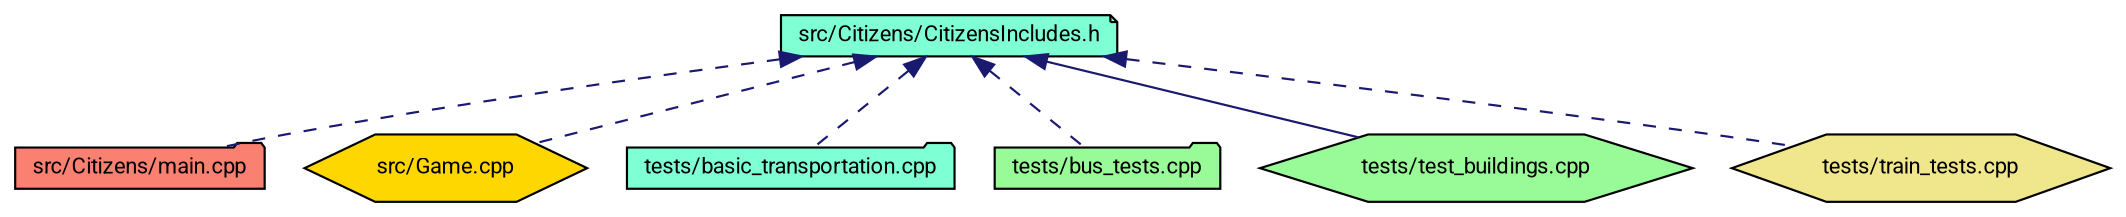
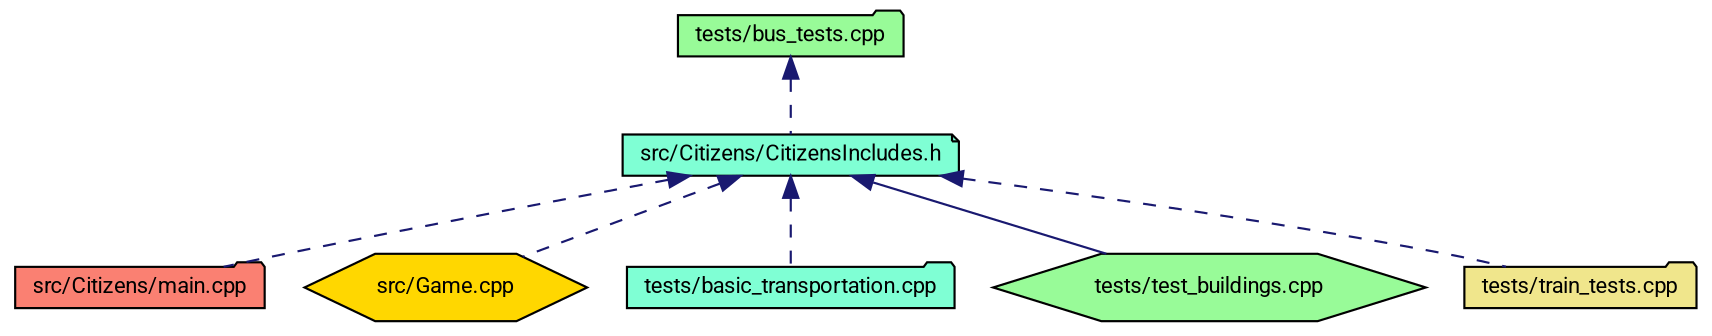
(1037, 109) -> (791, 107)
(1921, 168) -> (1580, 287)
